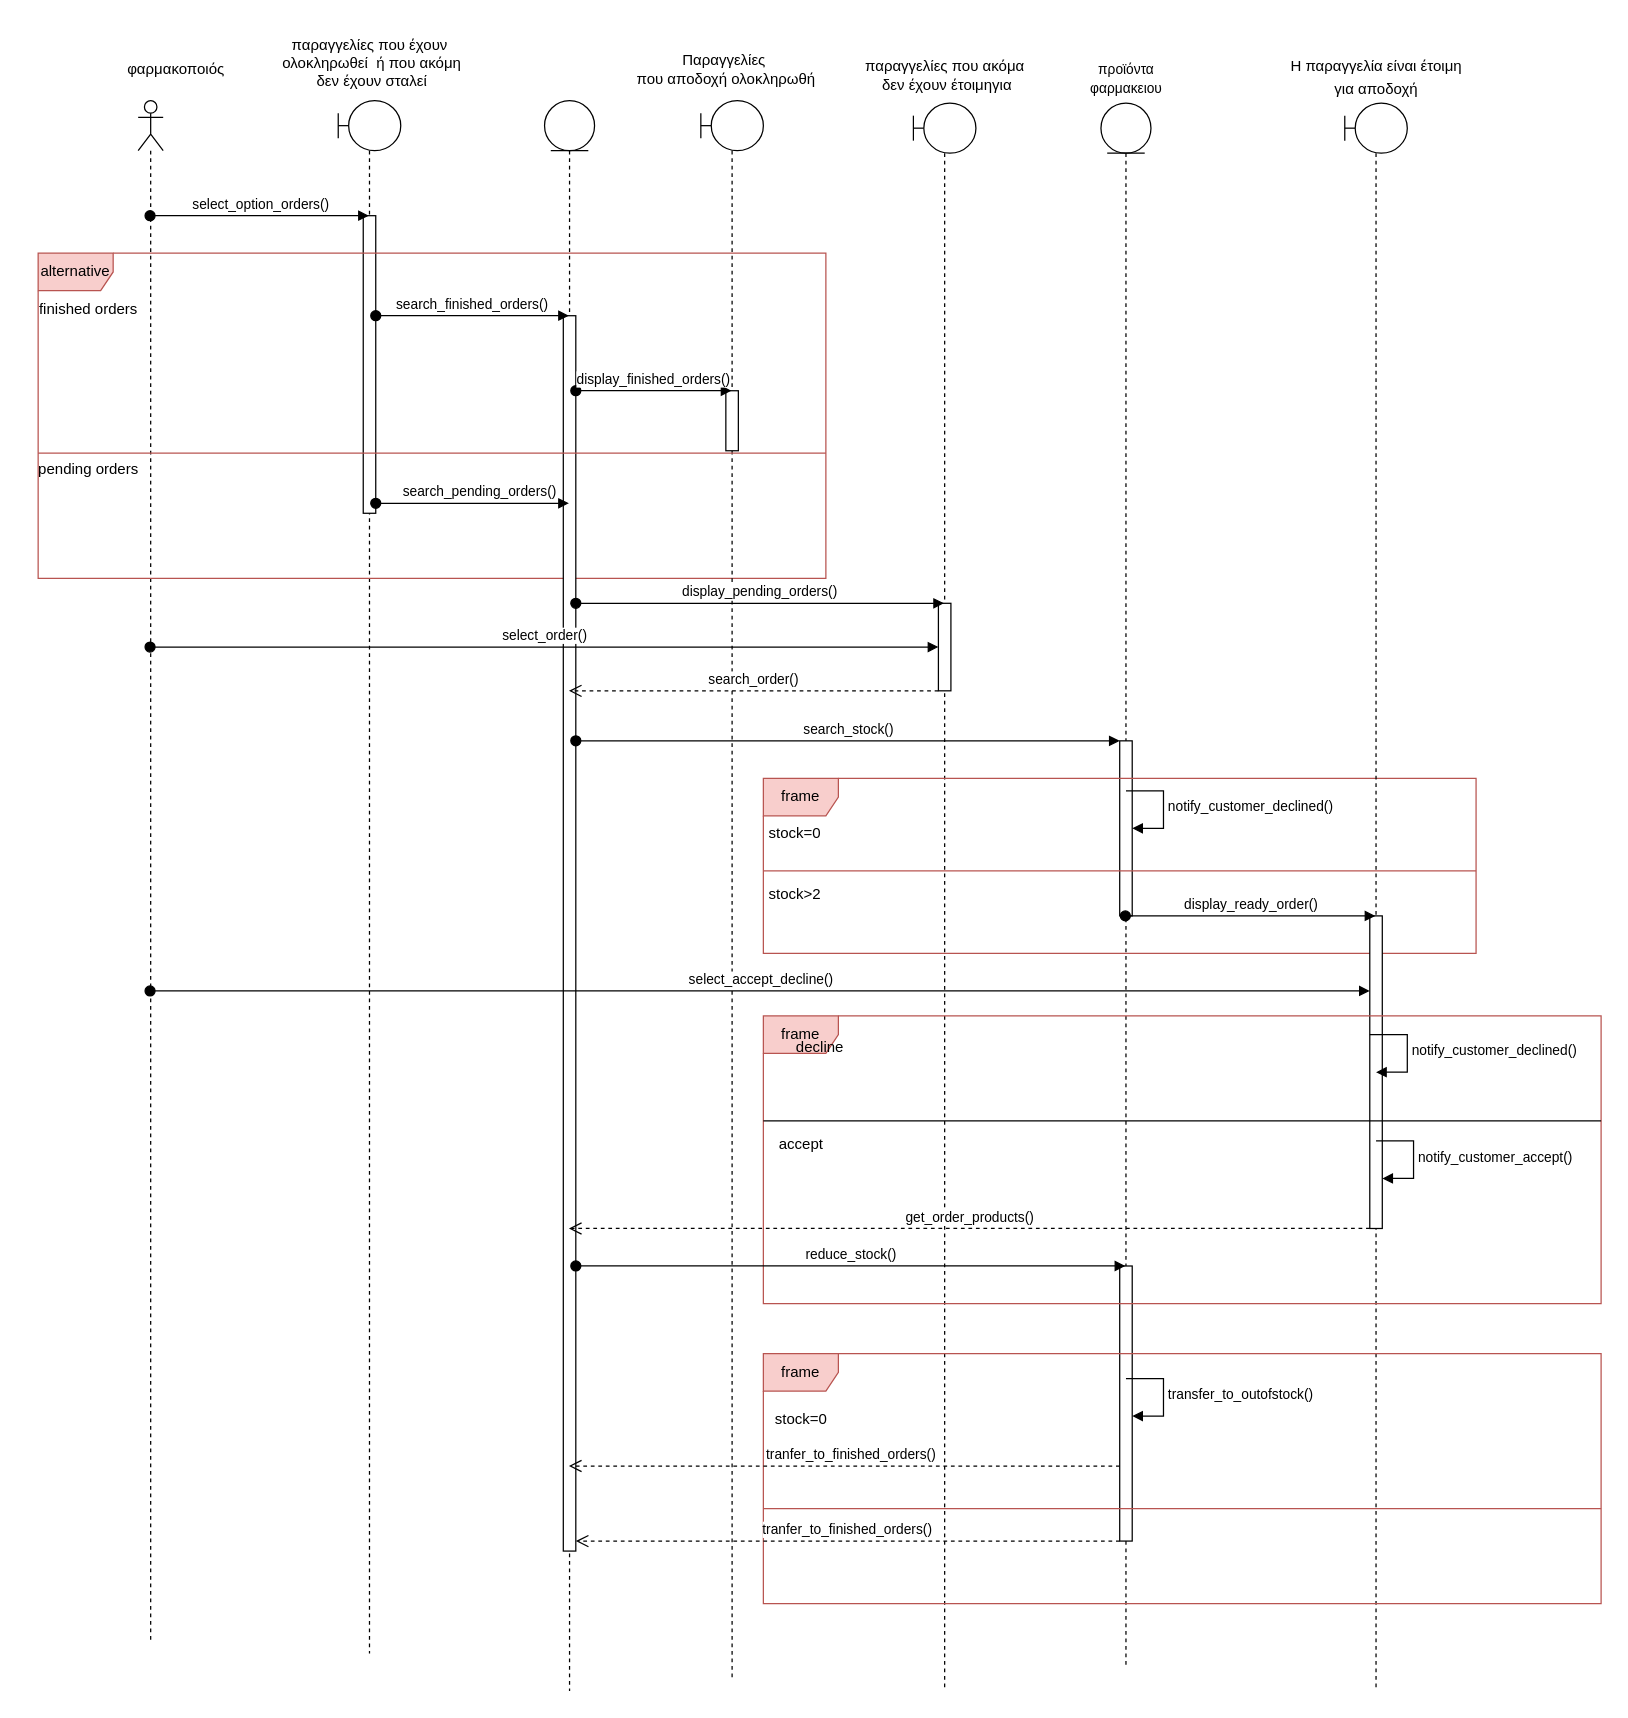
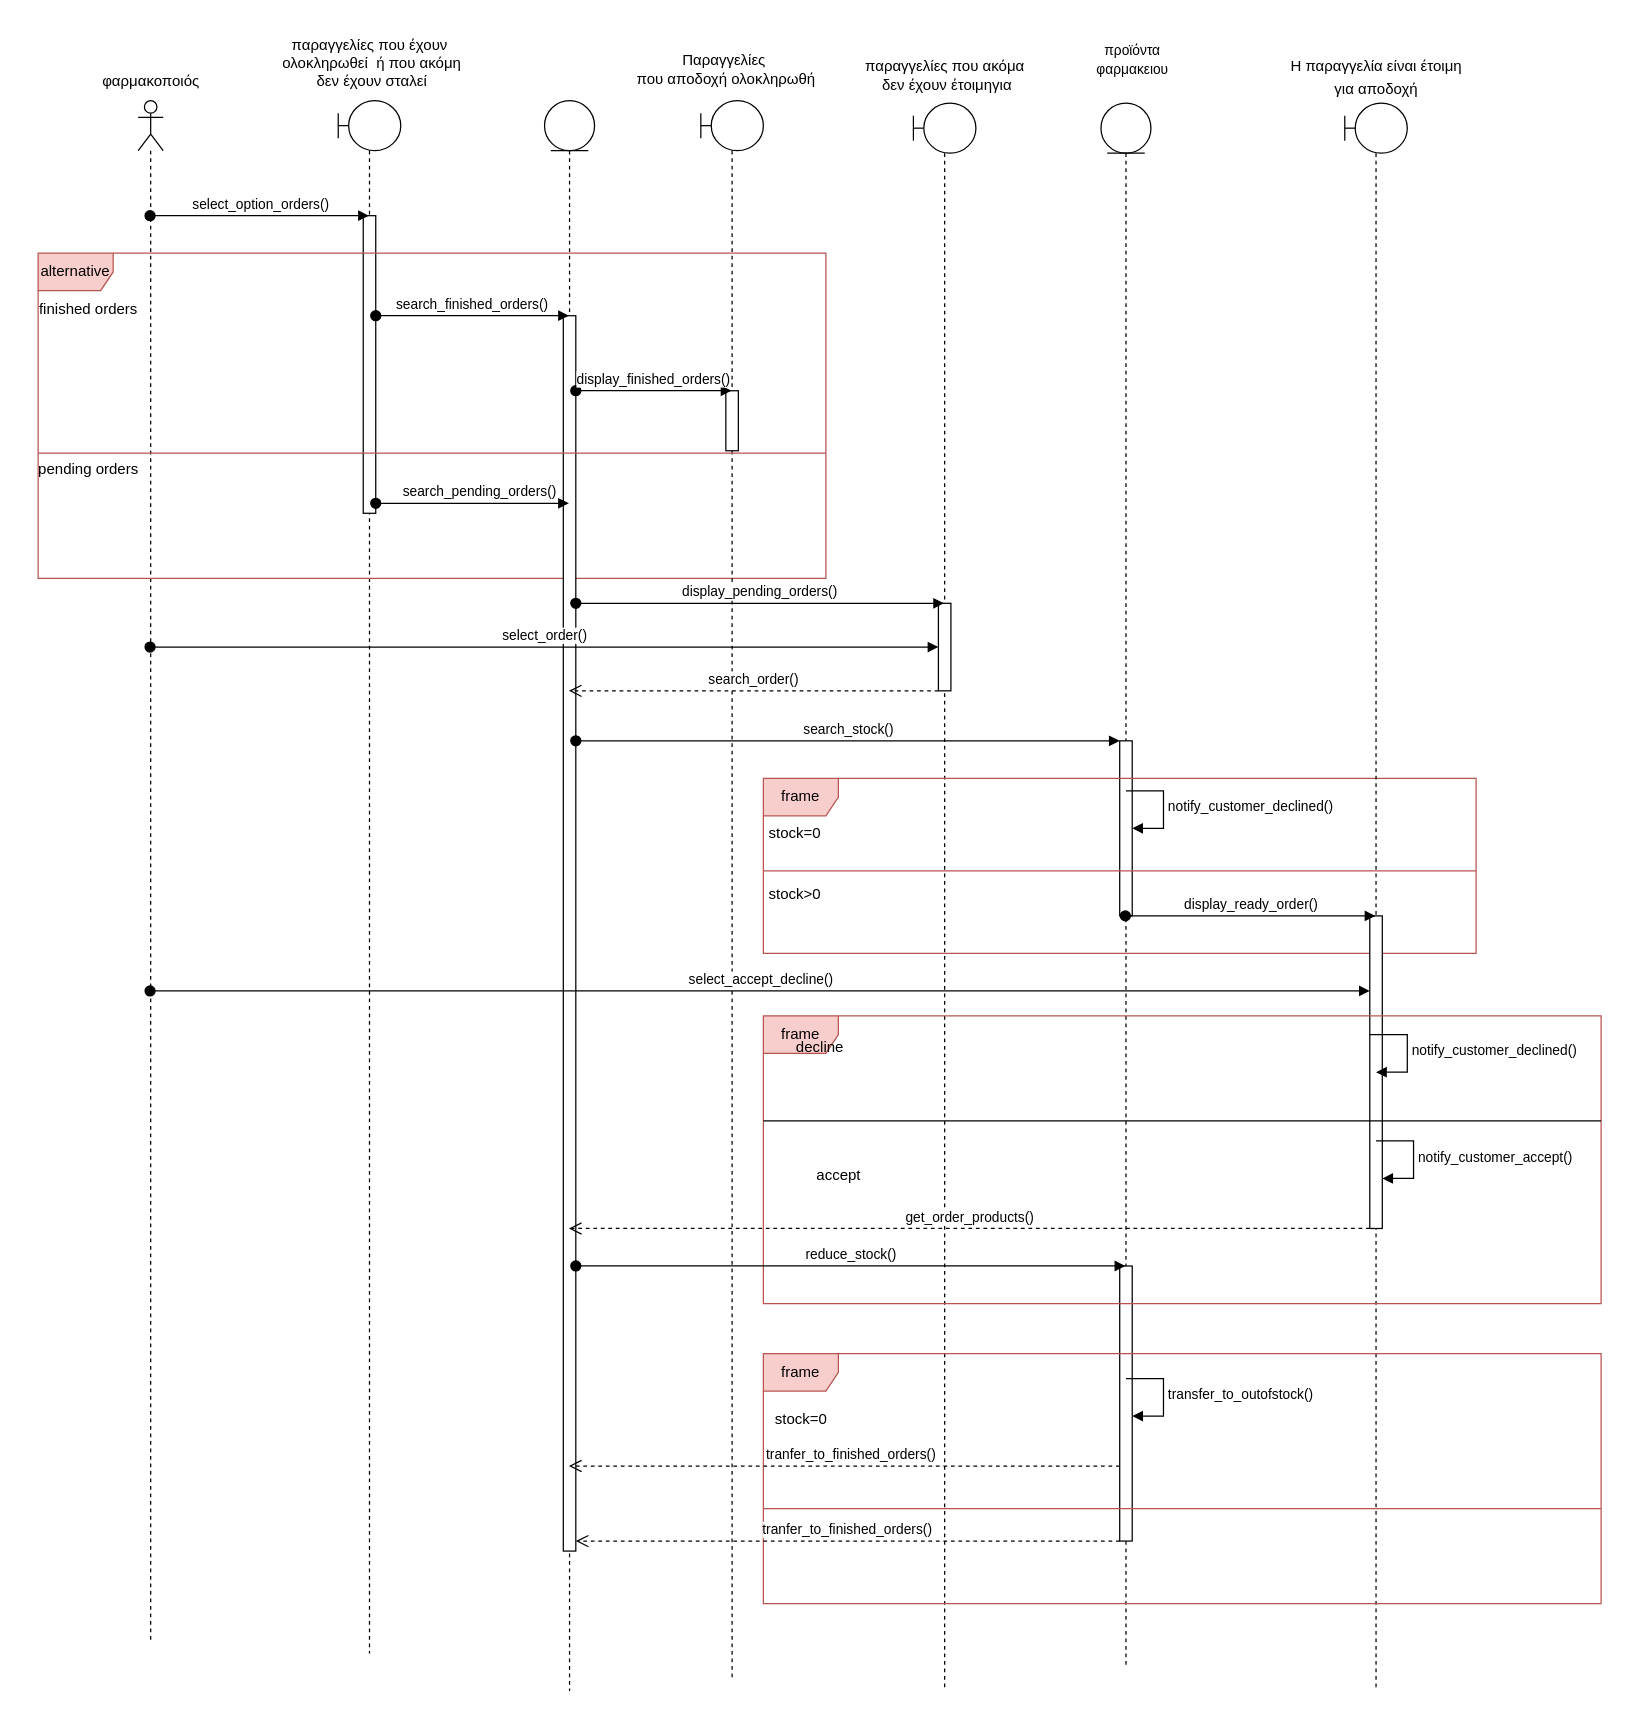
(176, 69) -> (151, 82)
(1126, 78) -> (1132, 59)
(795, 894) -> (795, 894)
(801, 1144) -> (838, 1176)
